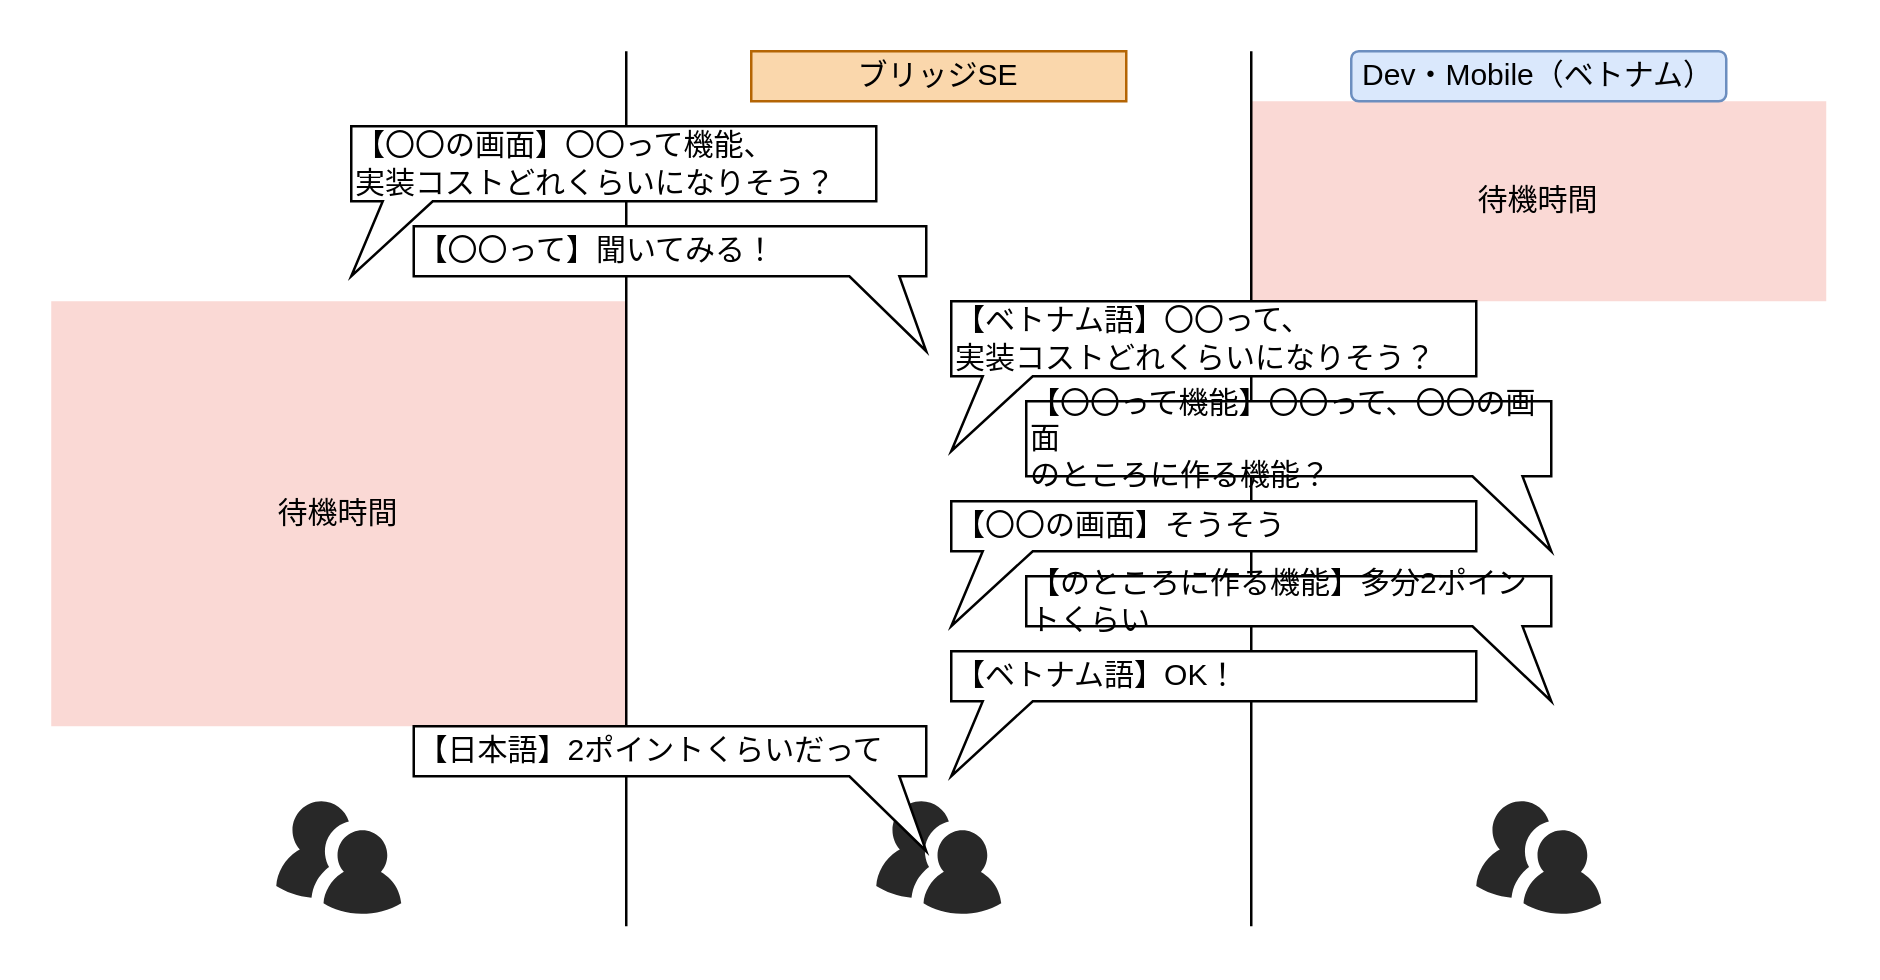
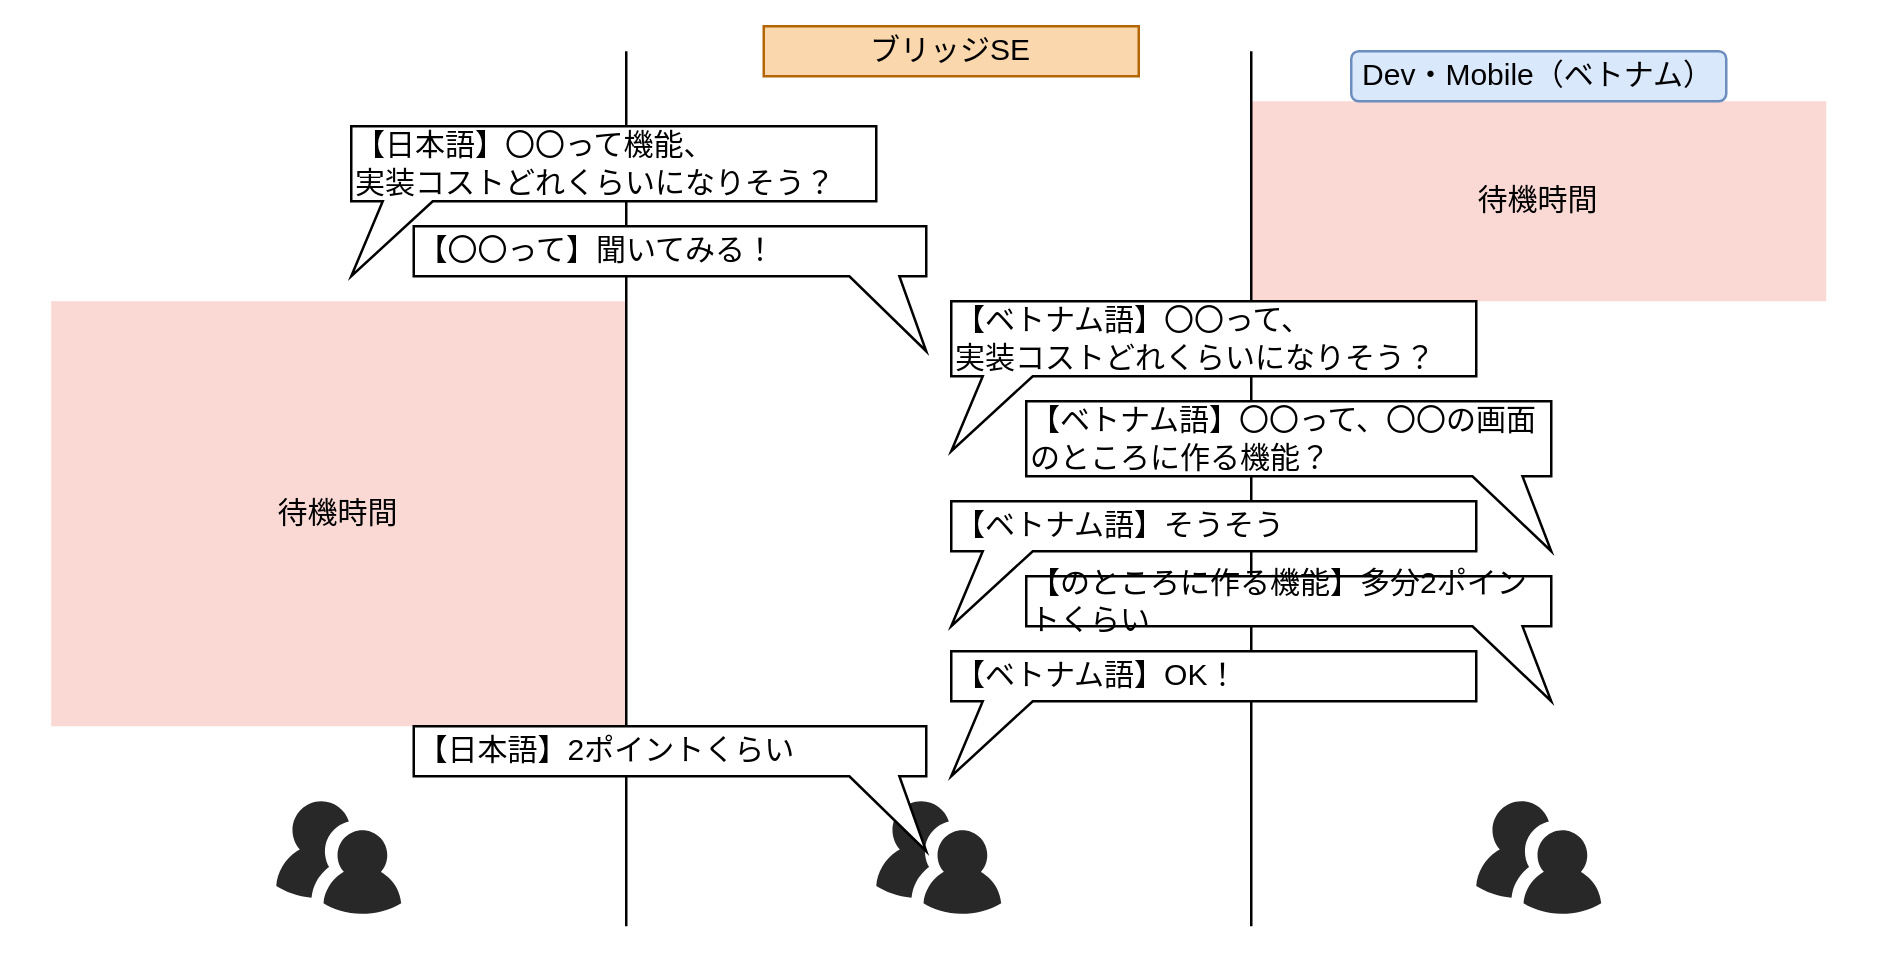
(939, 76) -> (951, 51)
(596, 164) -> (596, 164)
(1291, 439) -> (1286, 439)
(1121, 526) -> (1121, 526)
(652, 751) -> (607, 751)
